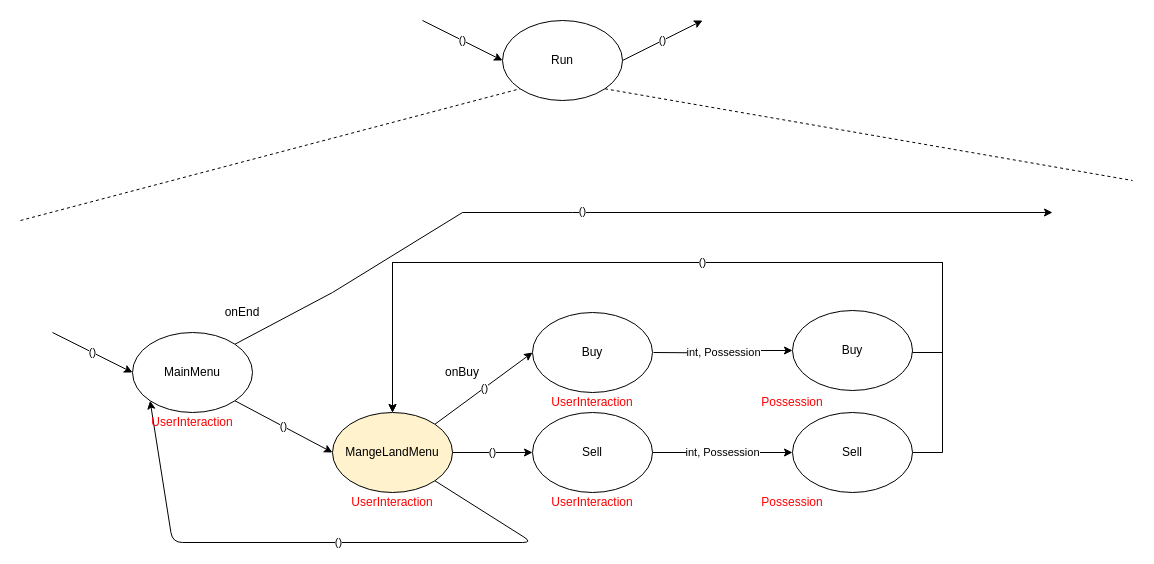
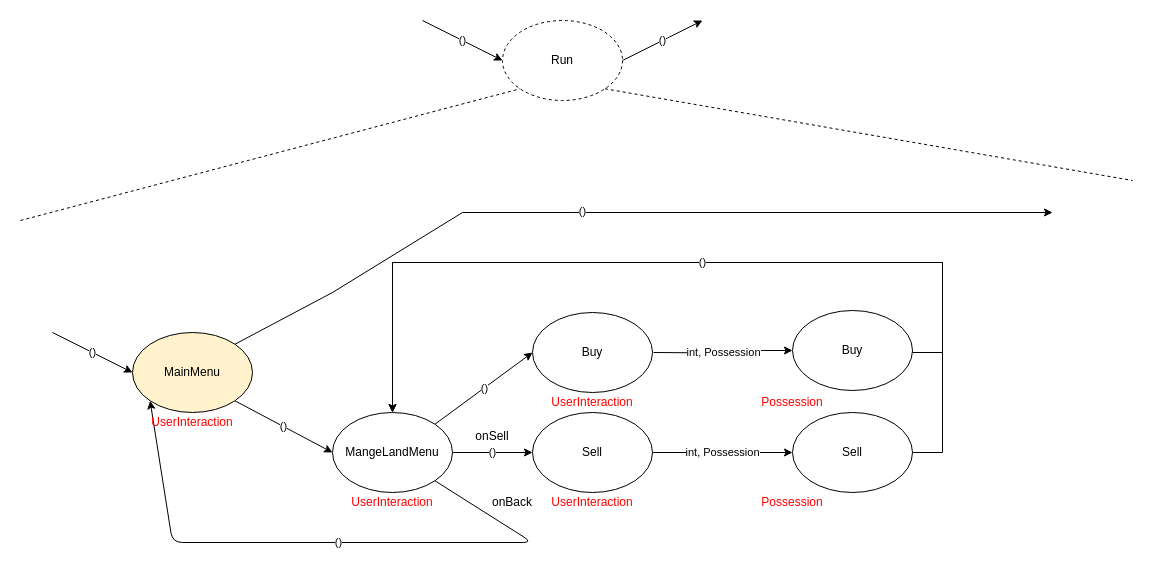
(563, 61) -> (563, 61)
(243, 313) -> none
(193, 373) -> (193, 373)
(463, 373) -> none
none -> (493, 437)
(393, 453) -> (393, 453)
none -> (513, 503)
